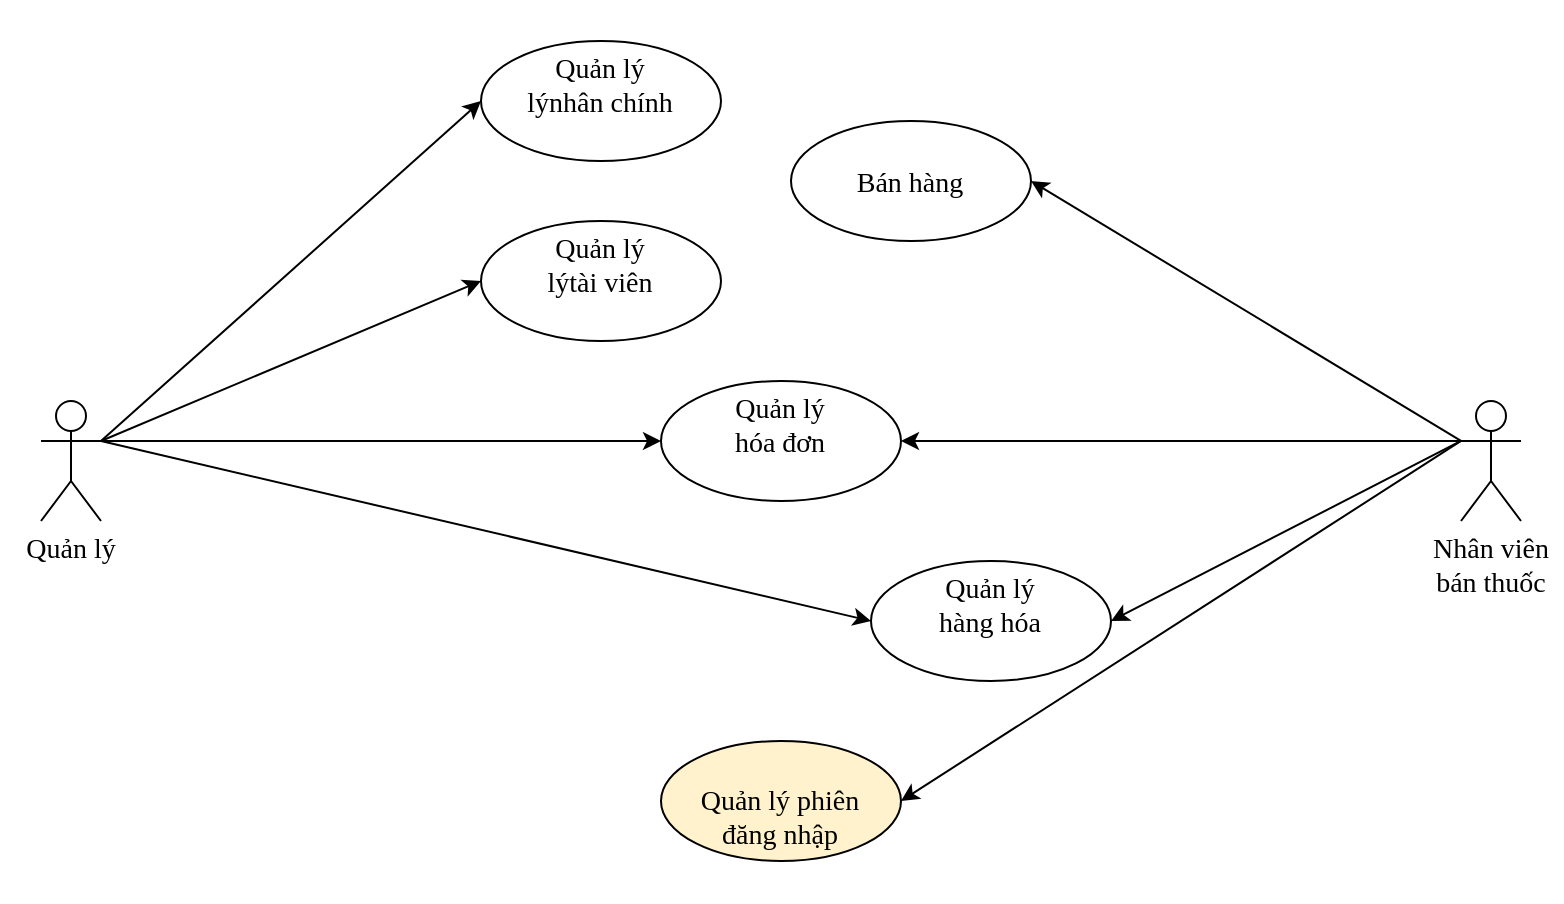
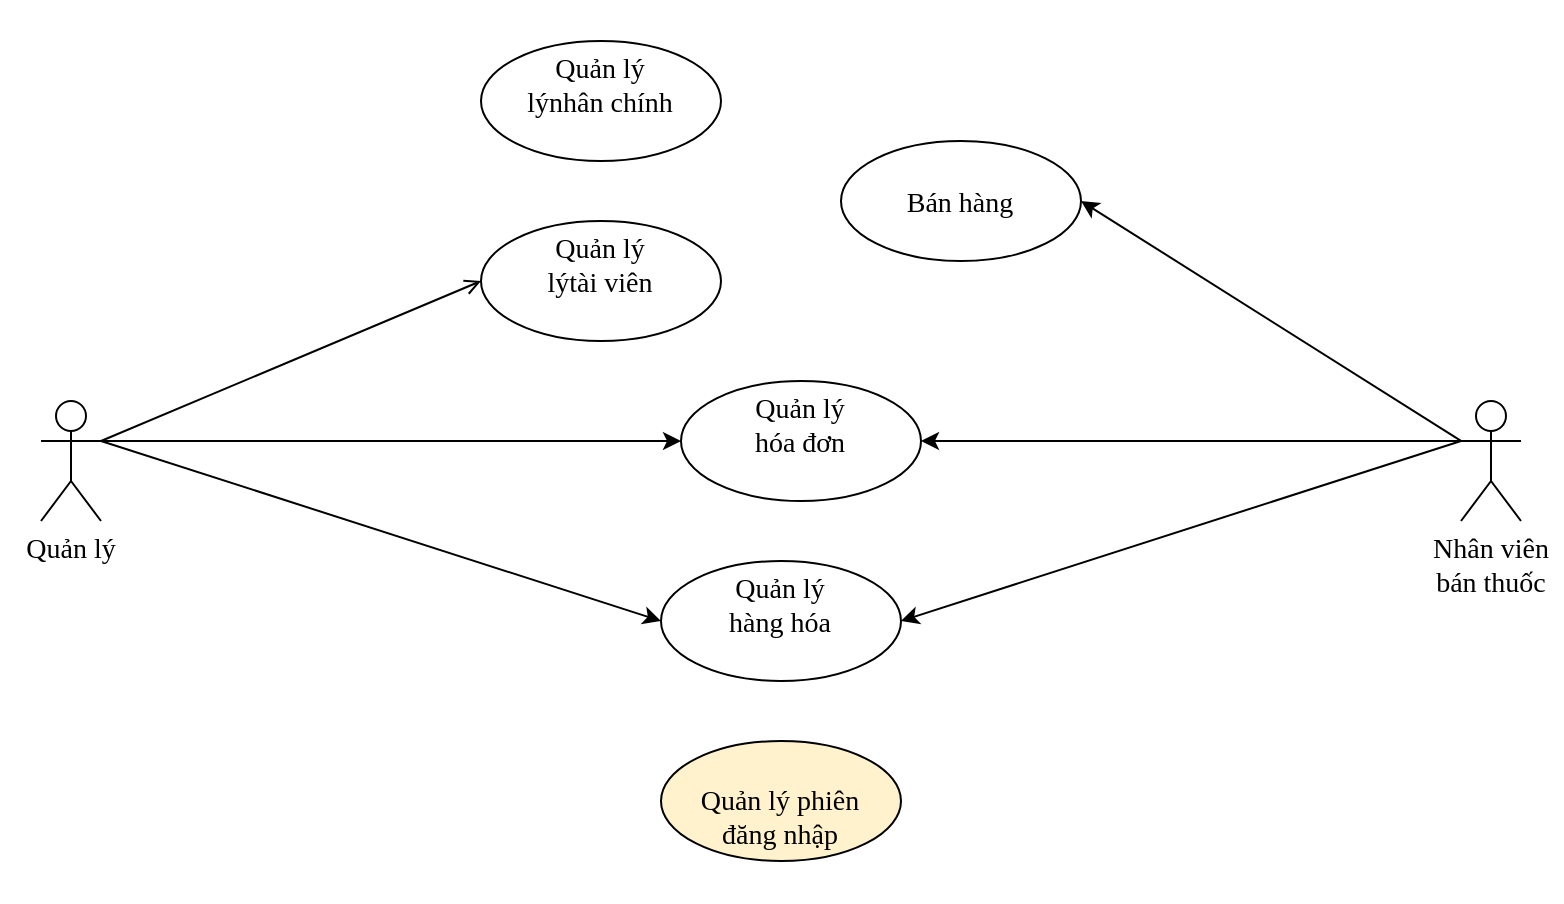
(911, 181) -> (961, 201)
(290, 272) -> none
(467, 287) -> (470, 285)
(781, 441) -> (801, 441)
(991, 621) -> (781, 621)
(1181, 621) -> none
